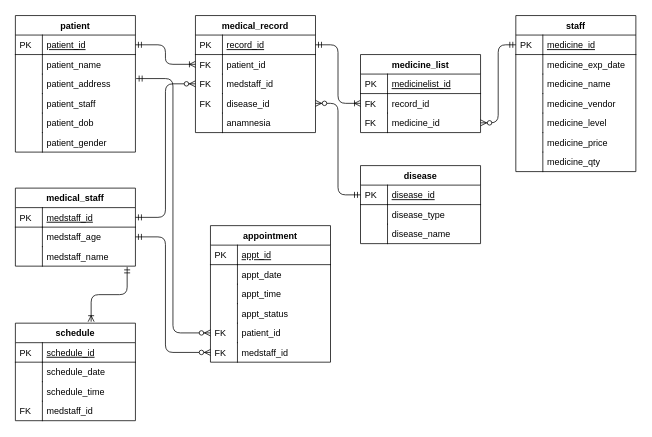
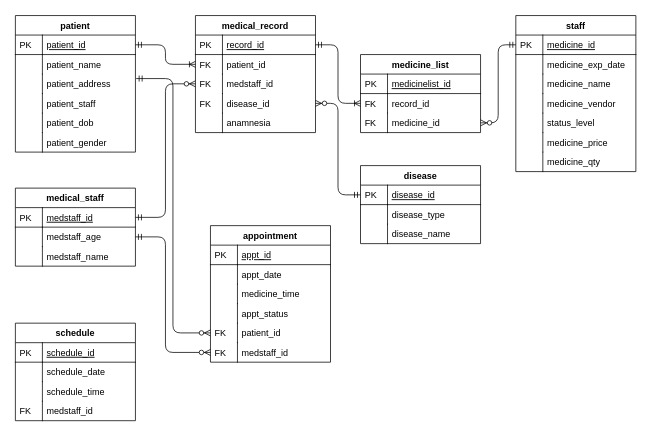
(577, 123) -> (575, 123)
(110, 294) -> none
(263, 294) -> (271, 294)
